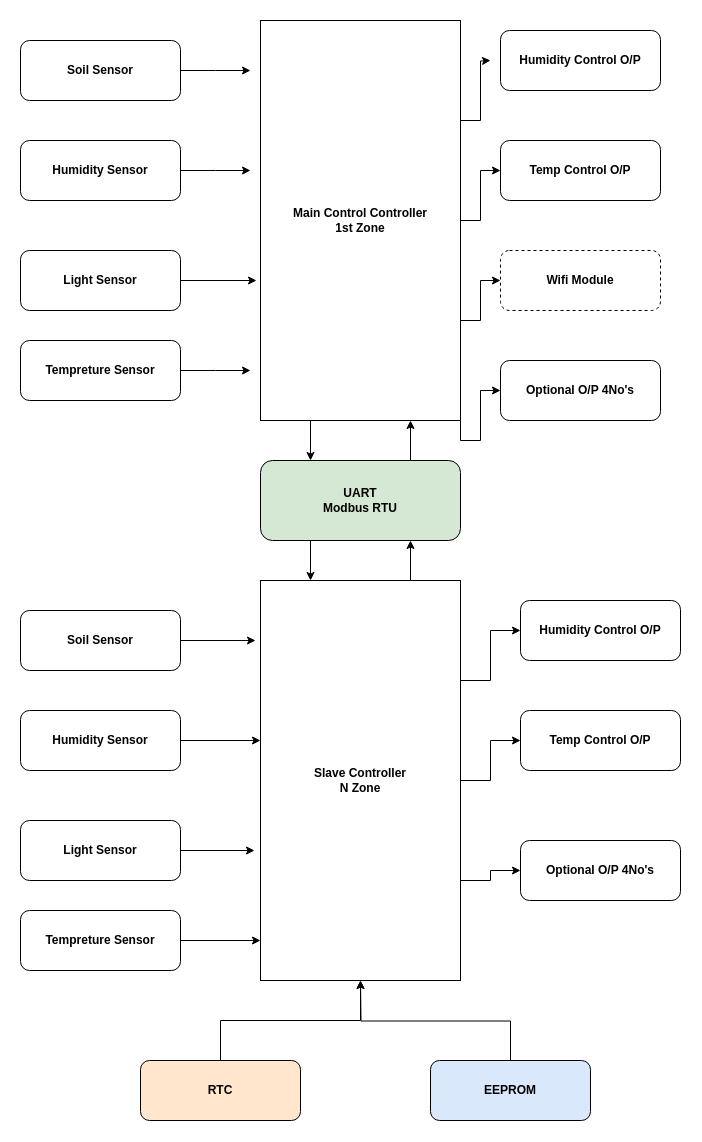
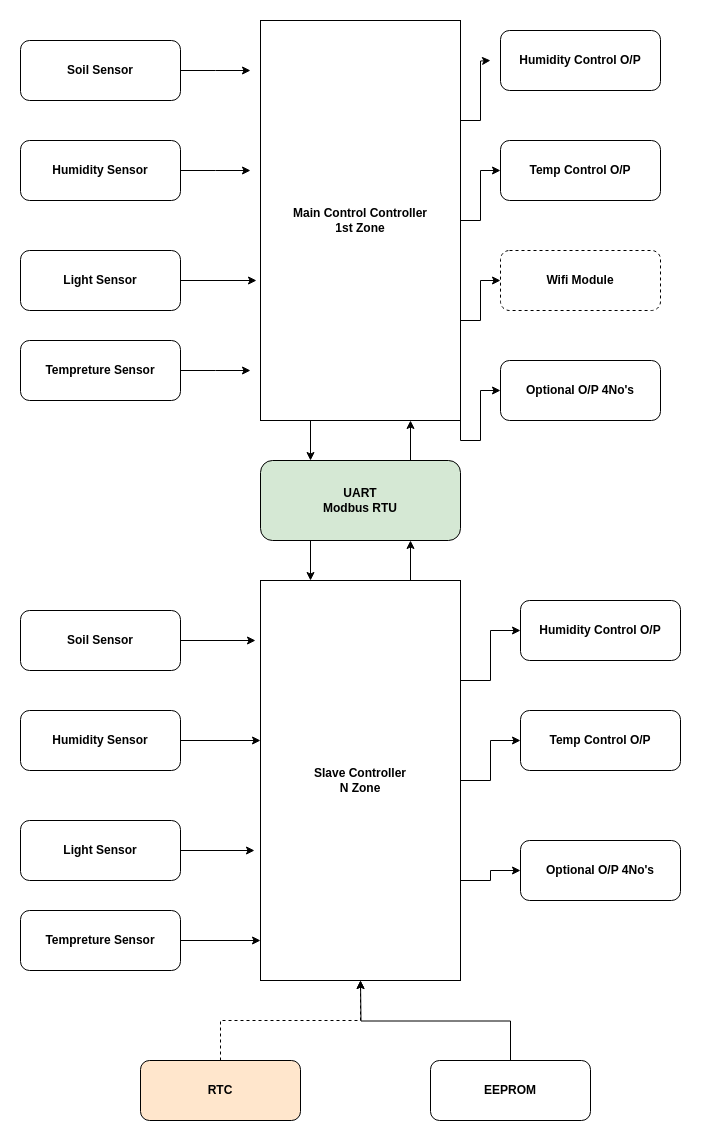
(271, 1021) -> (271, 1021)
(511, 1091) -> (511, 1091)
